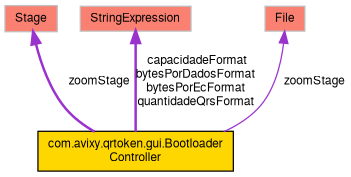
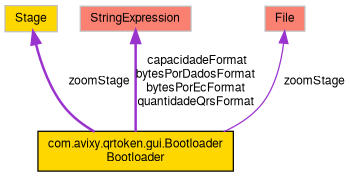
(31, 19) -> (31, 19)
(136, 151) -> (136, 151)
